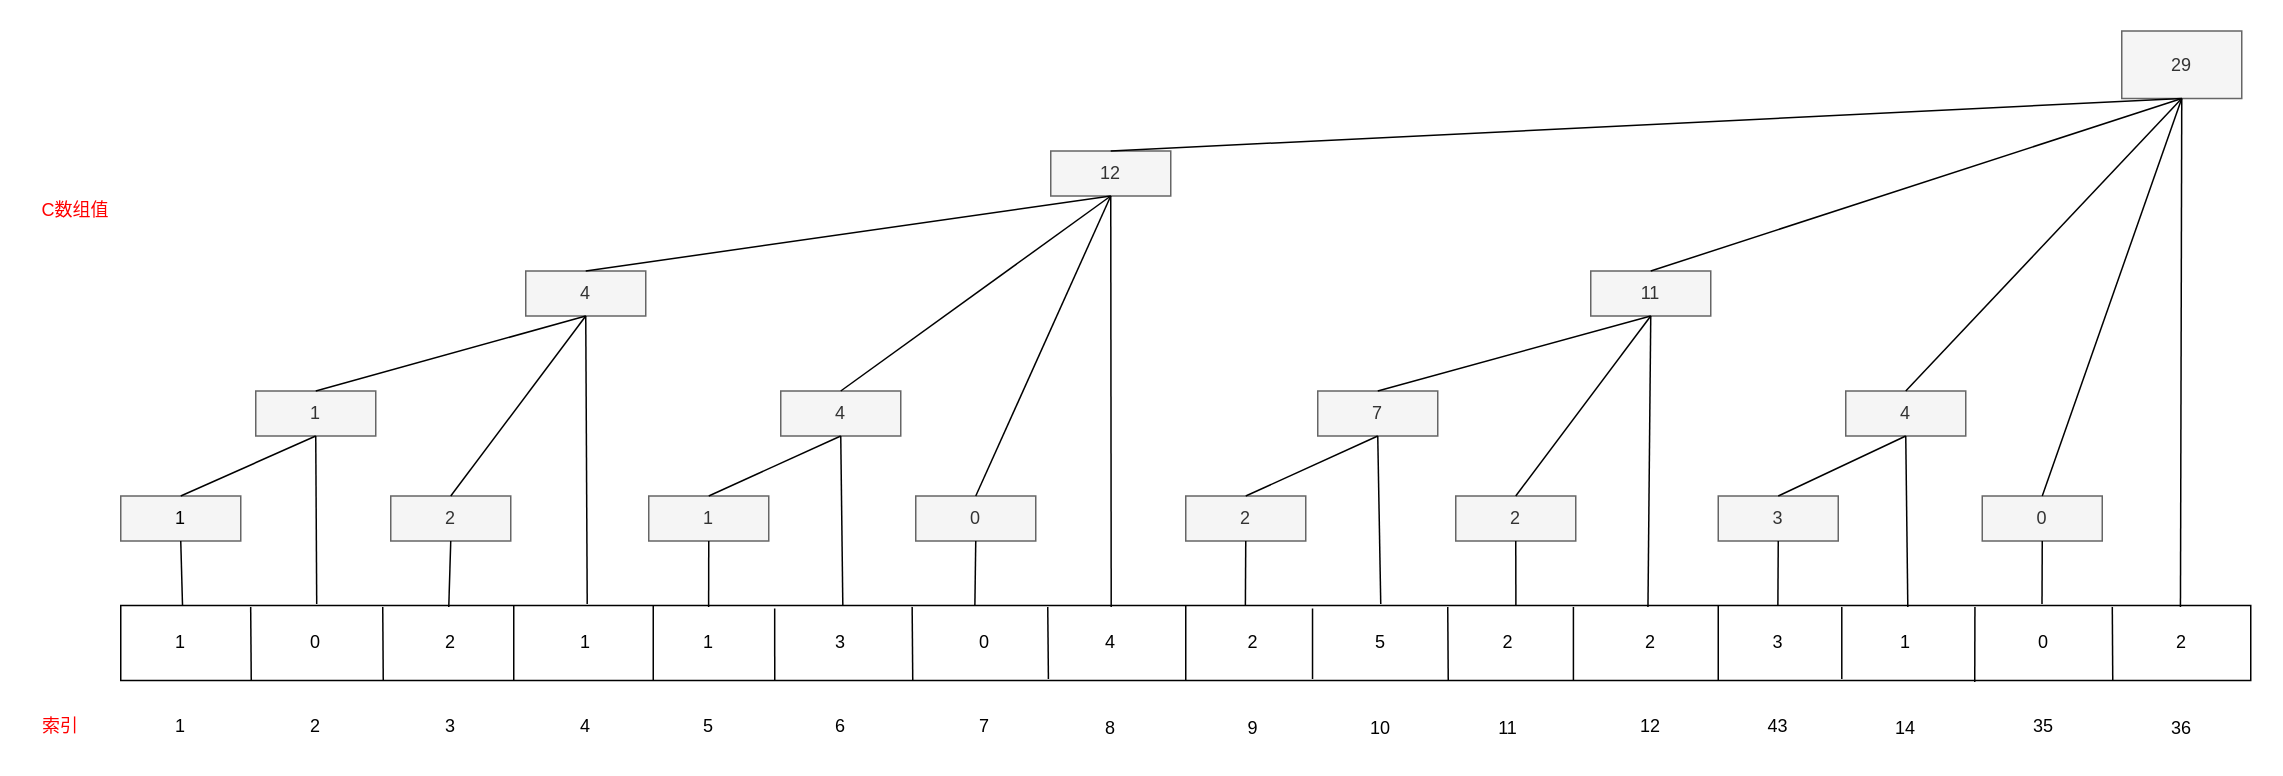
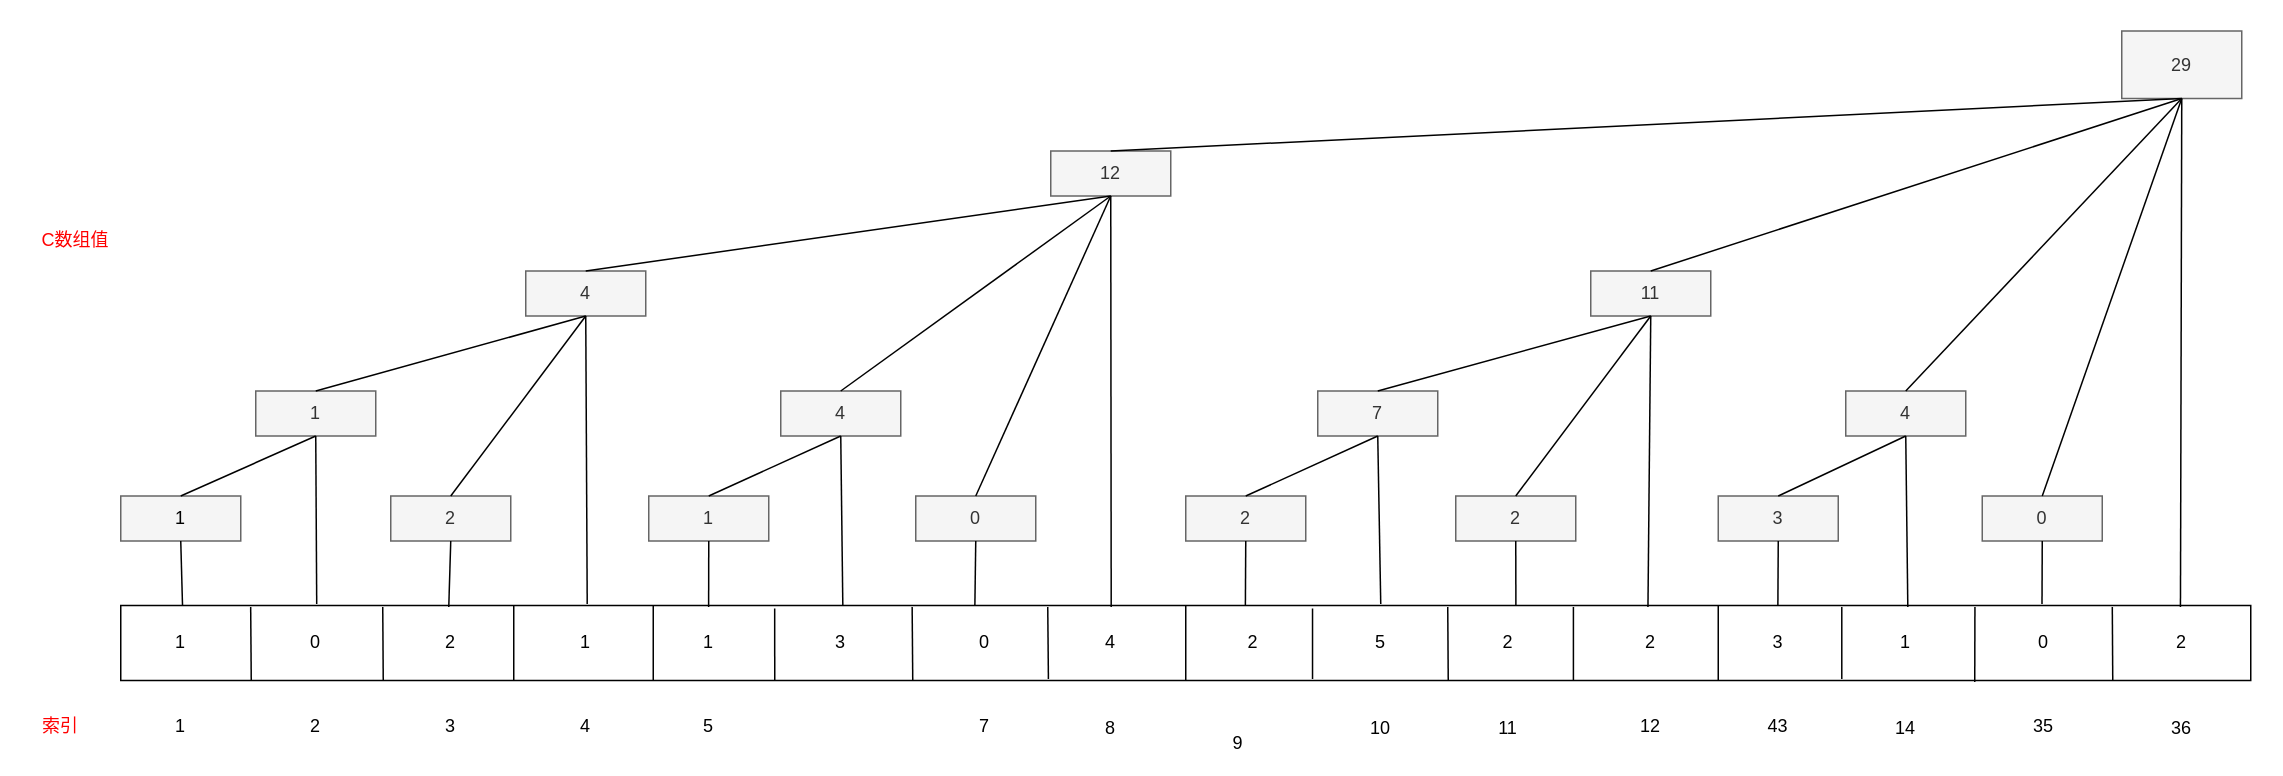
(76, 211) -> (76, 241)
(841, 727) -> none
(1253, 728) -> (1238, 743)
